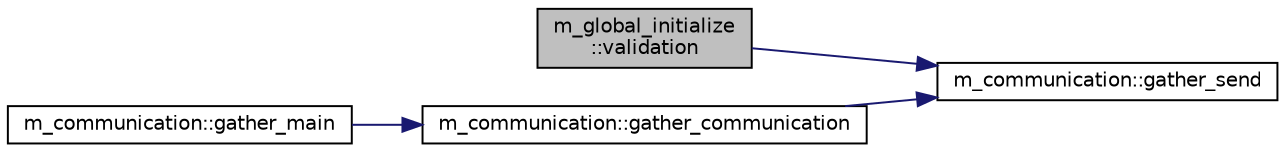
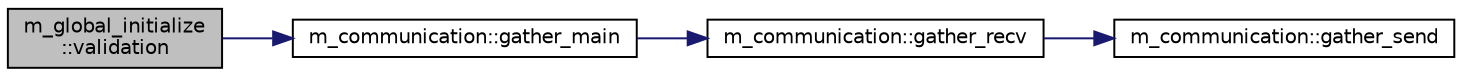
(834, 56) -> (248, 38)
(645, 125) -> (876, 38)
